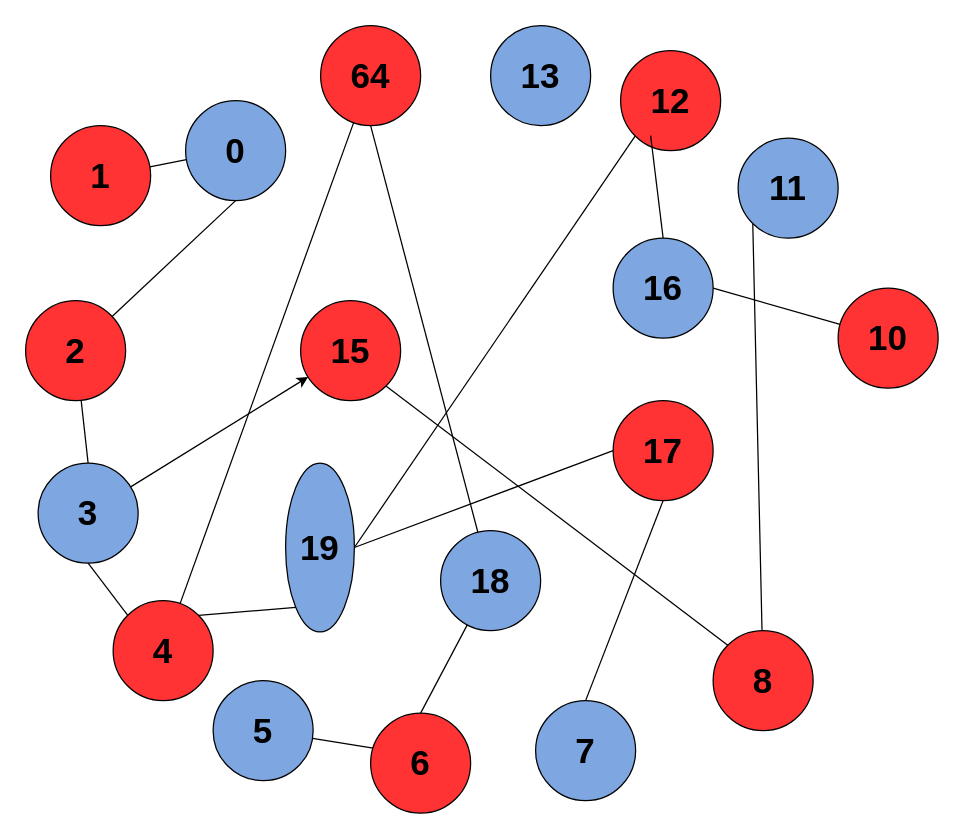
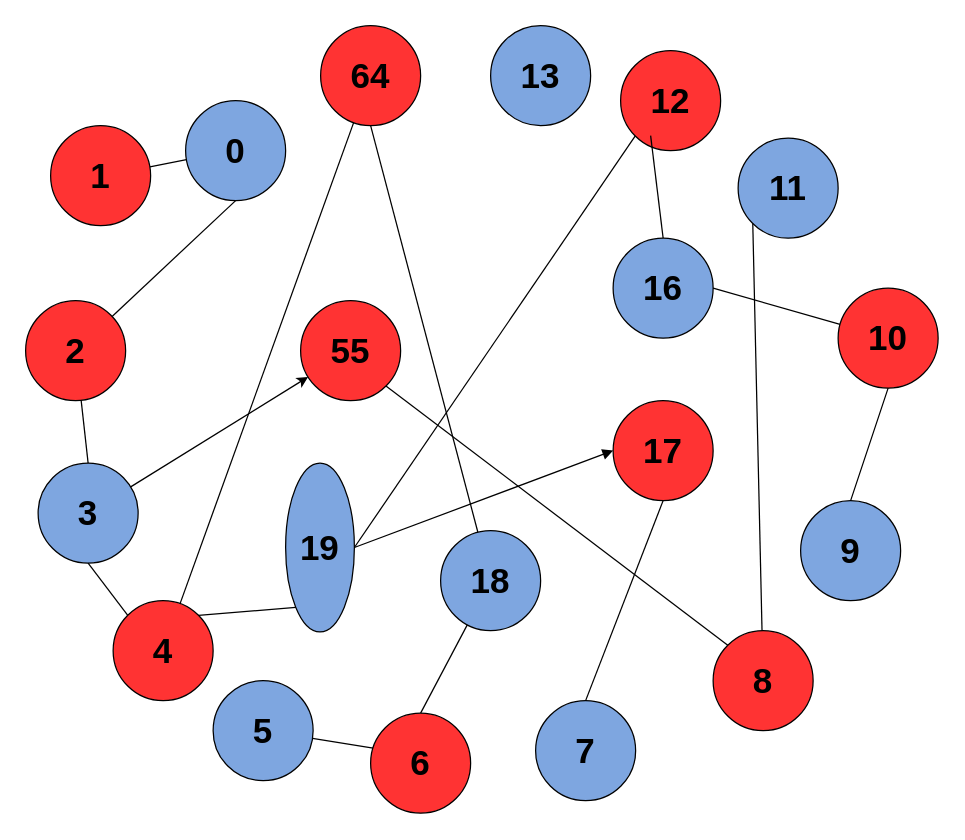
(351, 351) -> (351, 351)
none -> (869, 444)
(607, 453) -> (602, 455)
none -> (851, 551)
